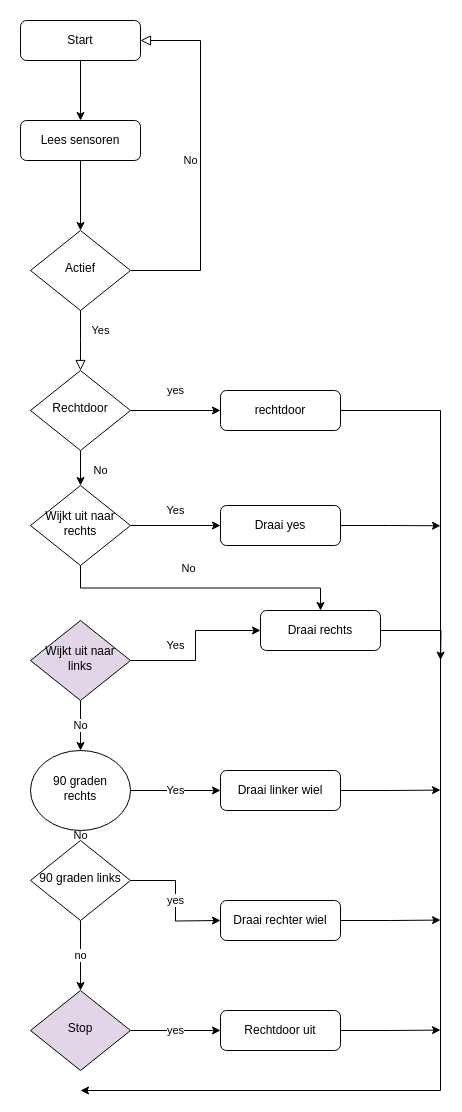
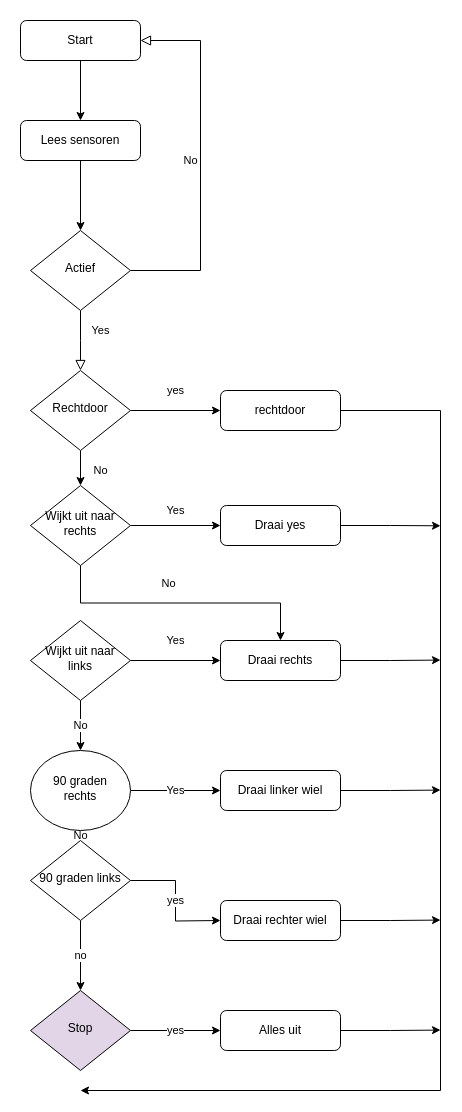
(321, 631) -> (281, 661)
(81, 661) -> (81, 661)
(281, 1031) -> (281, 1031)
